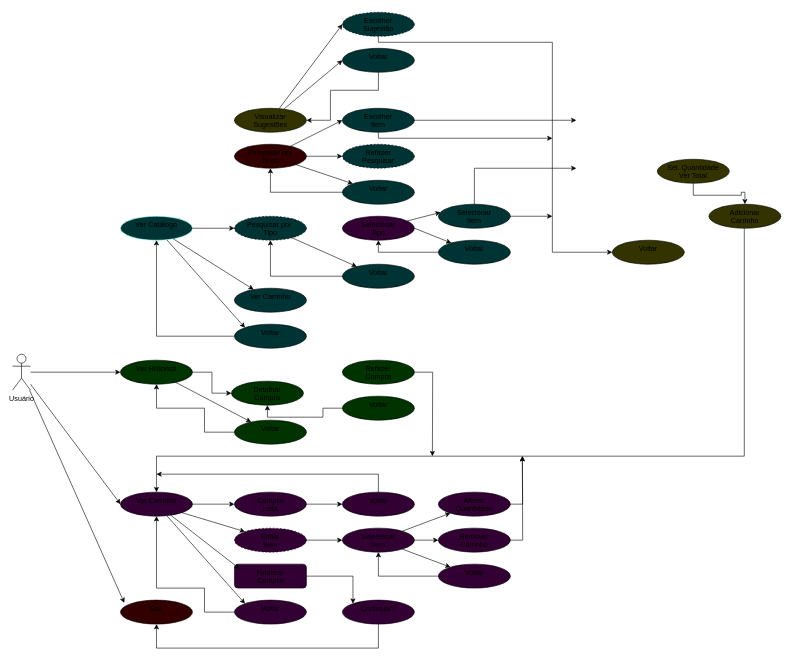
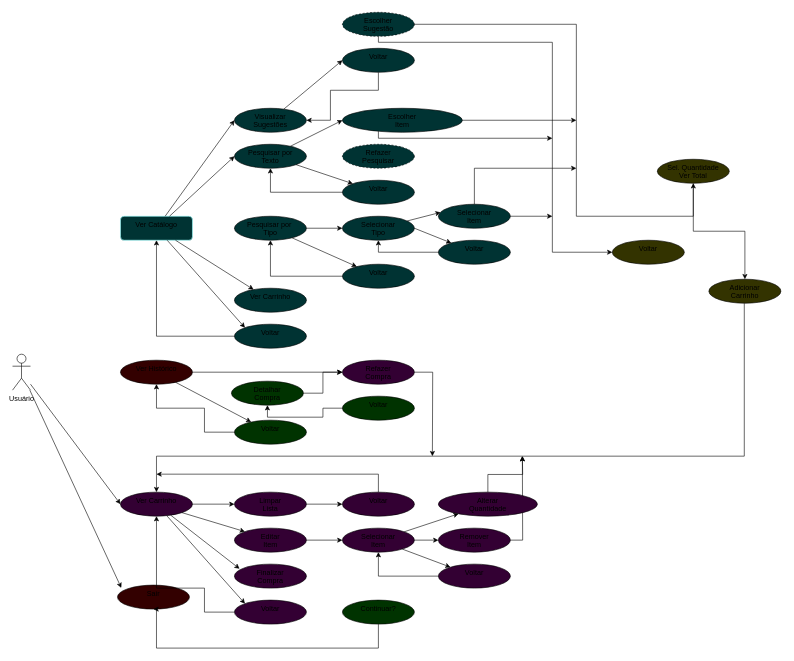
(310, 68) -> none
none -> (576, 96)
(270, 120) -> (270, 120)
(378, 120) -> (402, 120)
(270, 156) -> (270, 156)
(336, 156) -> none
none -> (226, 164)
none -> (199, 170)
(745, 216) -> (745, 291)
(156, 228) -> (156, 228)
(228, 228) -> none
(270, 228) -> (270, 228)
none -> (336, 228)
(378, 228) -> (378, 228)
(114, 372) -> none
(156, 372) -> (156, 372)
(378, 372) -> (378, 372)
(225, 393) -> (264, 372)
none -> (315, 393)
(474, 504) -> (488, 504)
(270, 505) -> (270, 505)
(270, 540) -> (270, 540)
(474, 541) -> (474, 541)
(270, 576) -> (270, 576)
(352, 576) -> none
(156, 612) -> (153, 597)
(378, 612) -> (378, 612)
